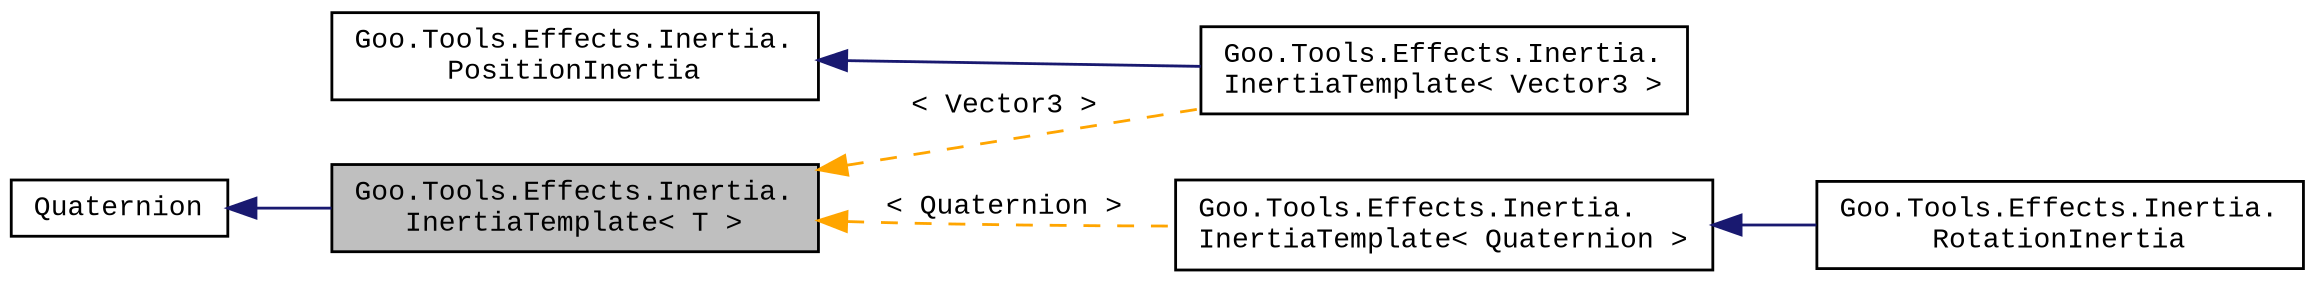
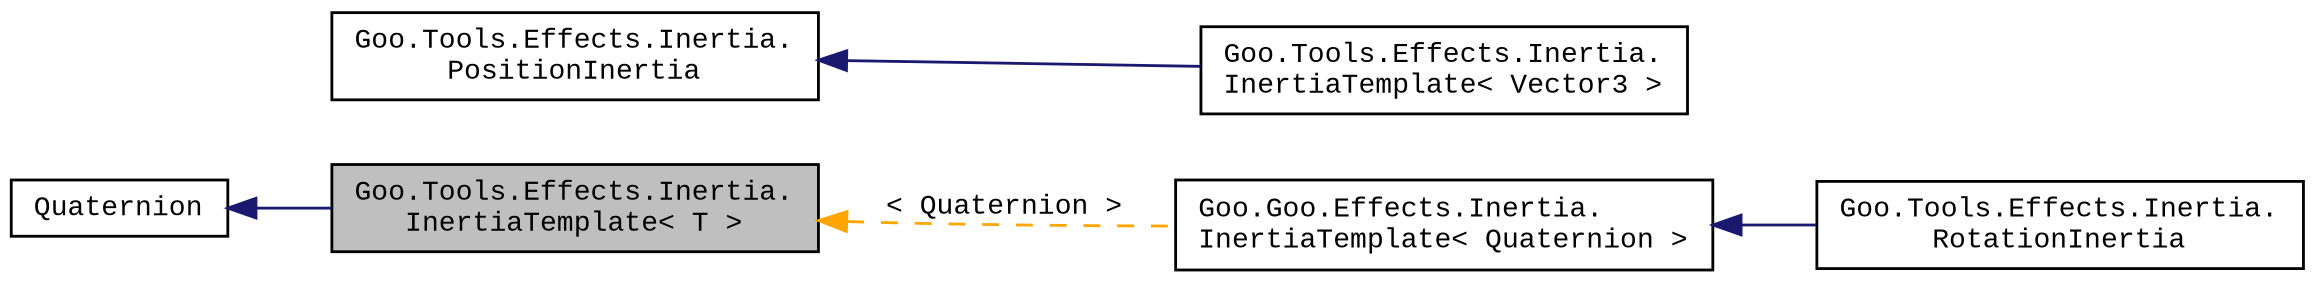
(1024, 137) -> none
(1444, 225) -> (1444, 225)
